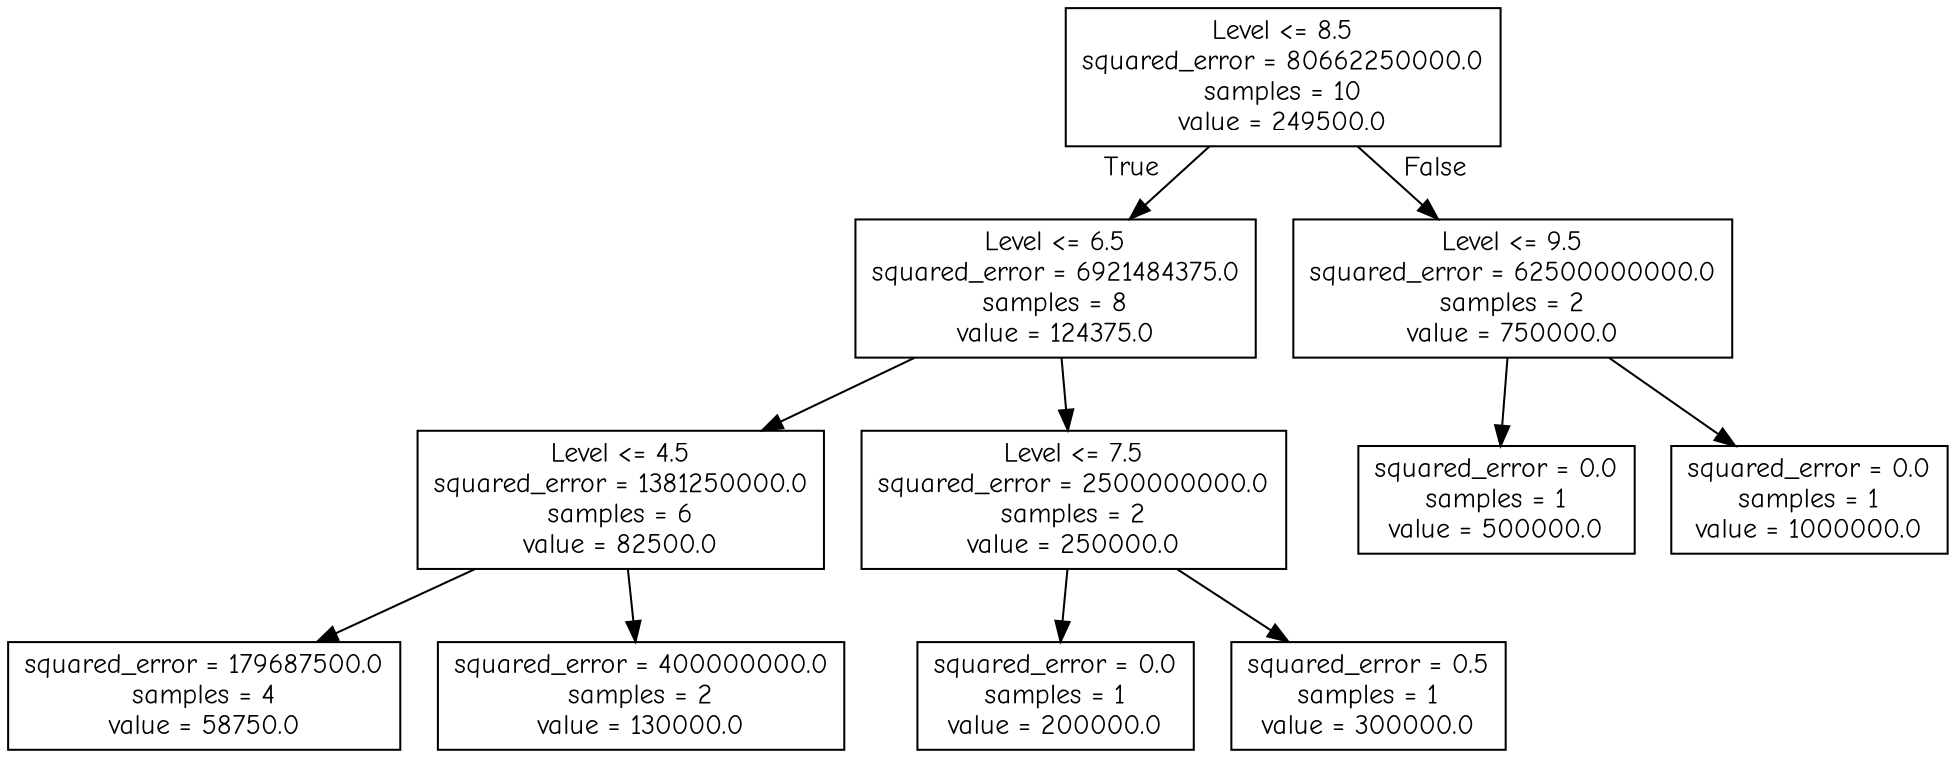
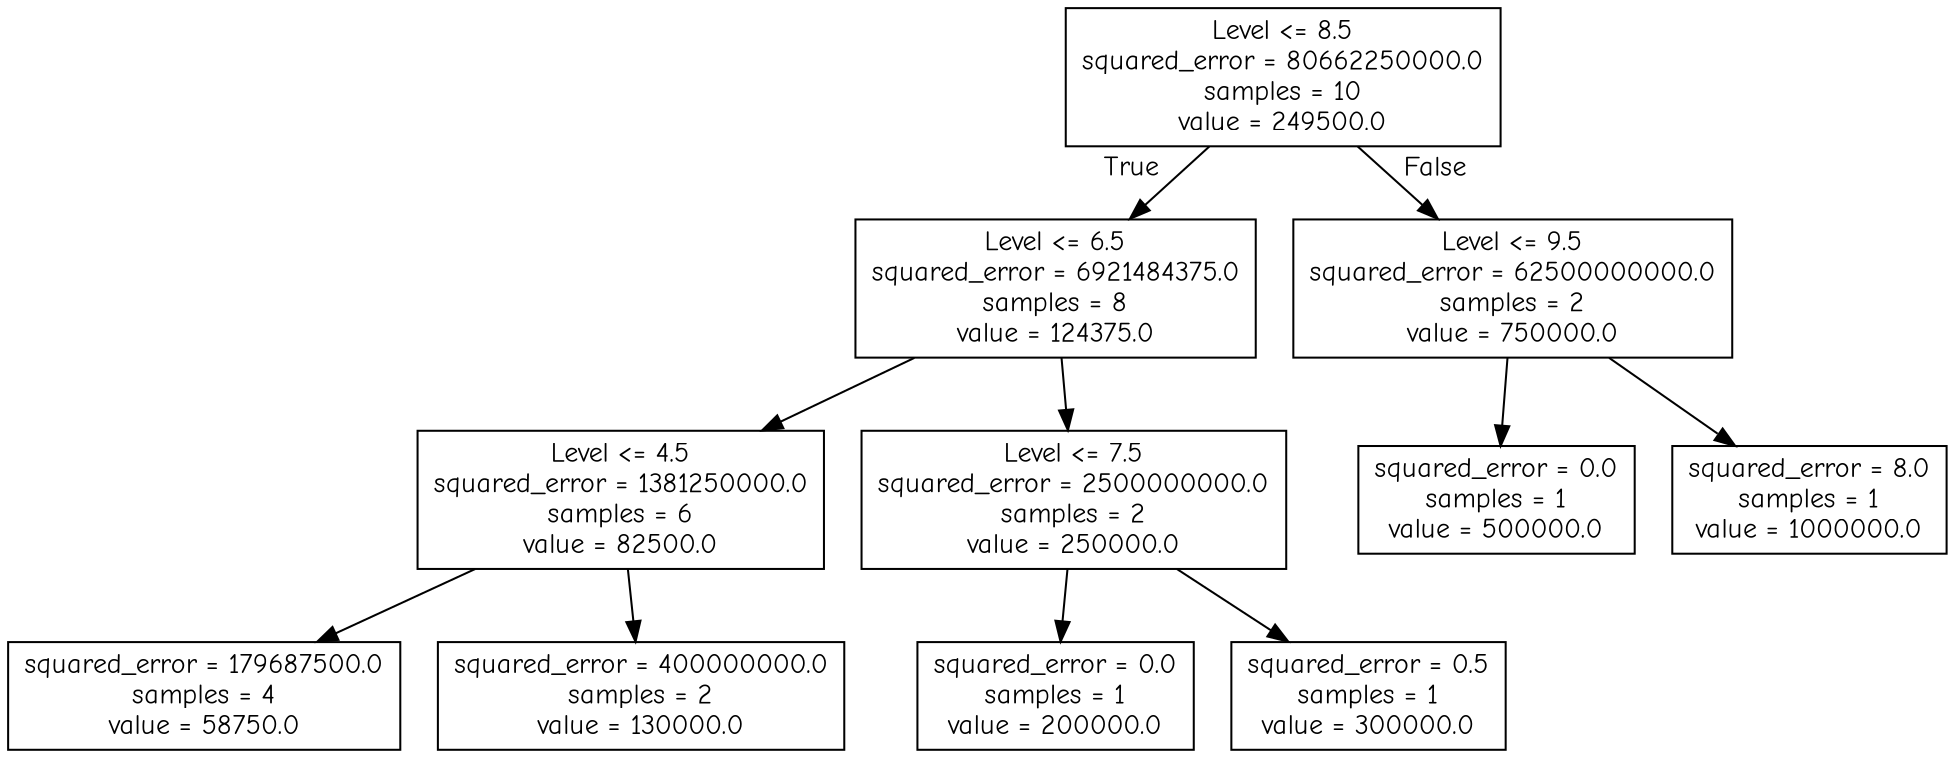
(1809, 500) -> (1809, 500)
